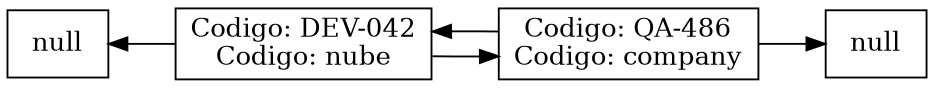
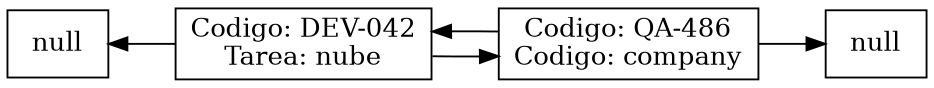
(304, 44) -> (304, 44)
